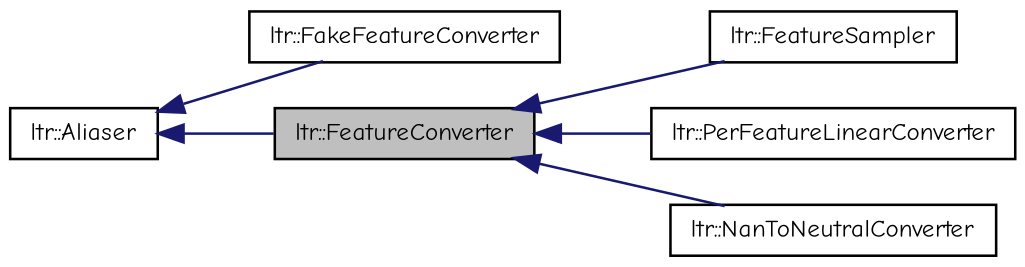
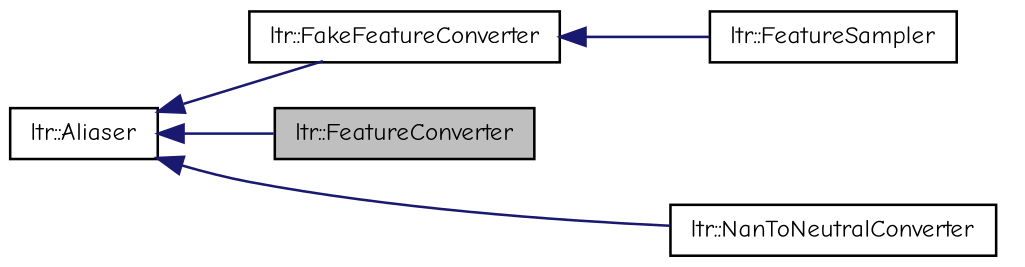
(632, 82) -> (647, 37)
(833, 134) -> none
(632, 185) -> (425, 207)
